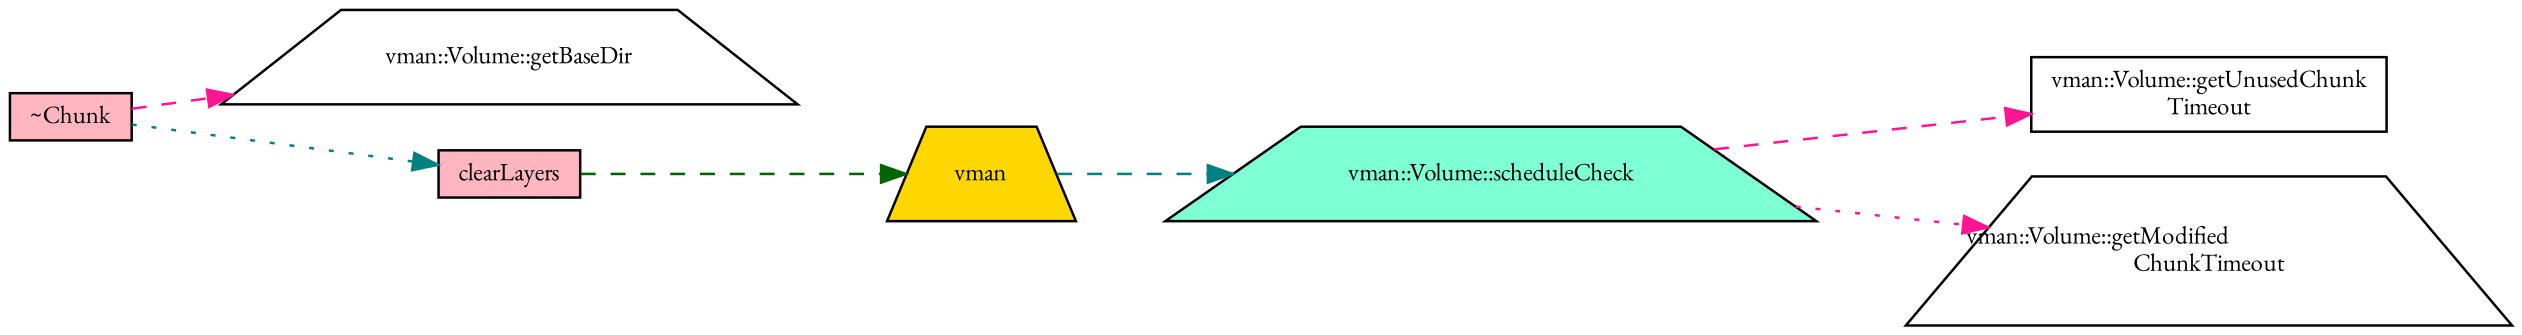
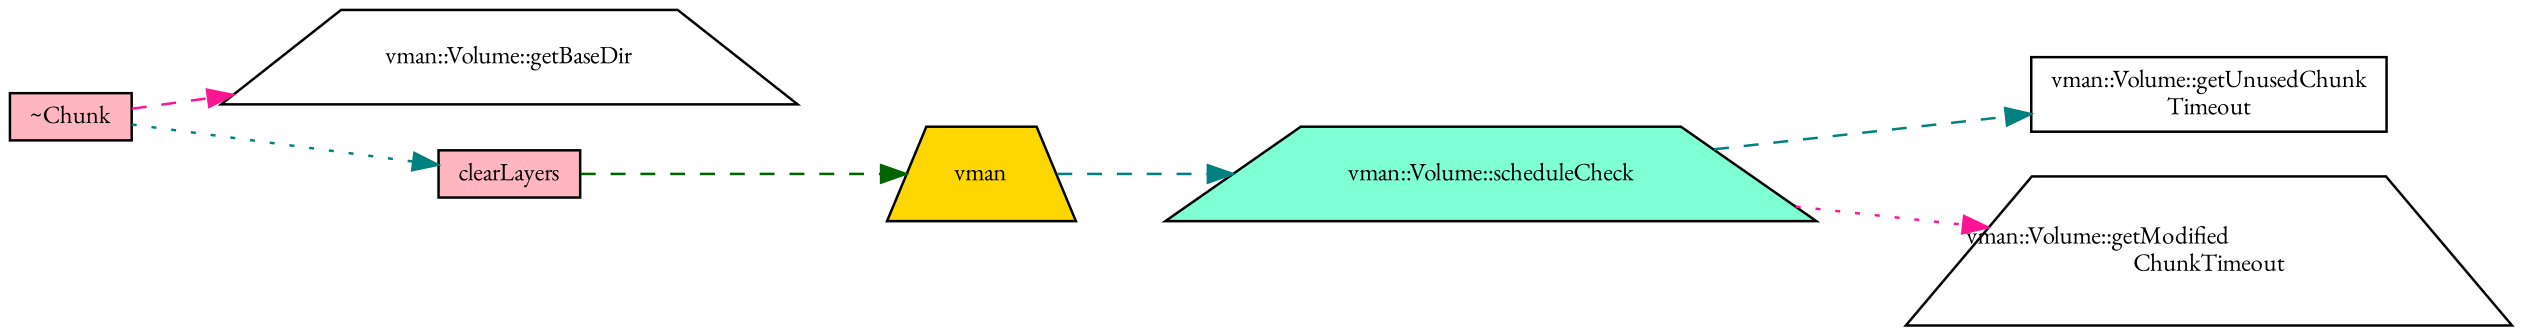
(1860, 133) -> (1860, 133)
